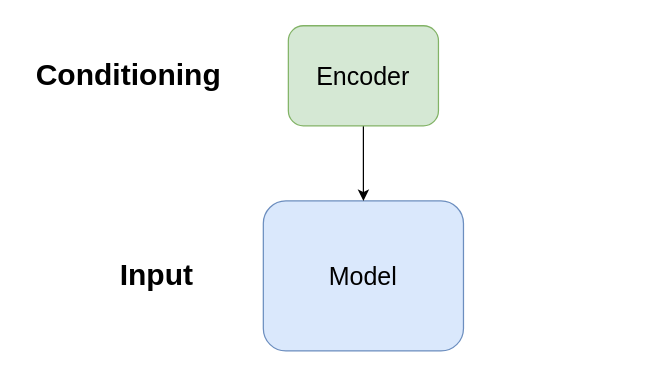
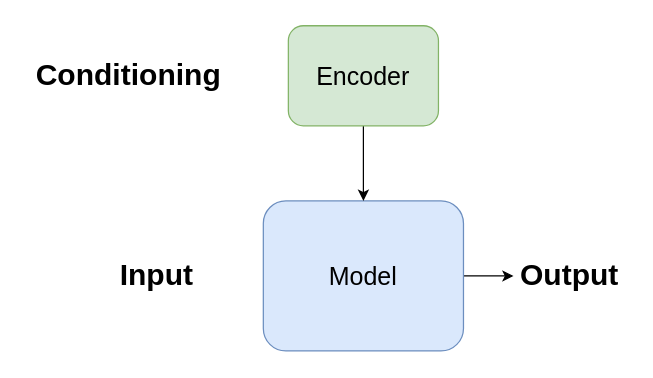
none -> (484, 276)
none -> (569, 276)
